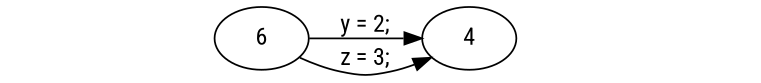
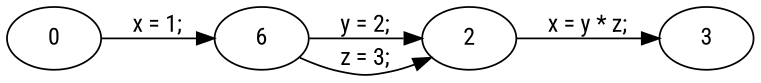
none -> (54, 38)
(469, 38) -> (469, 38)
none -> (706, 38)
